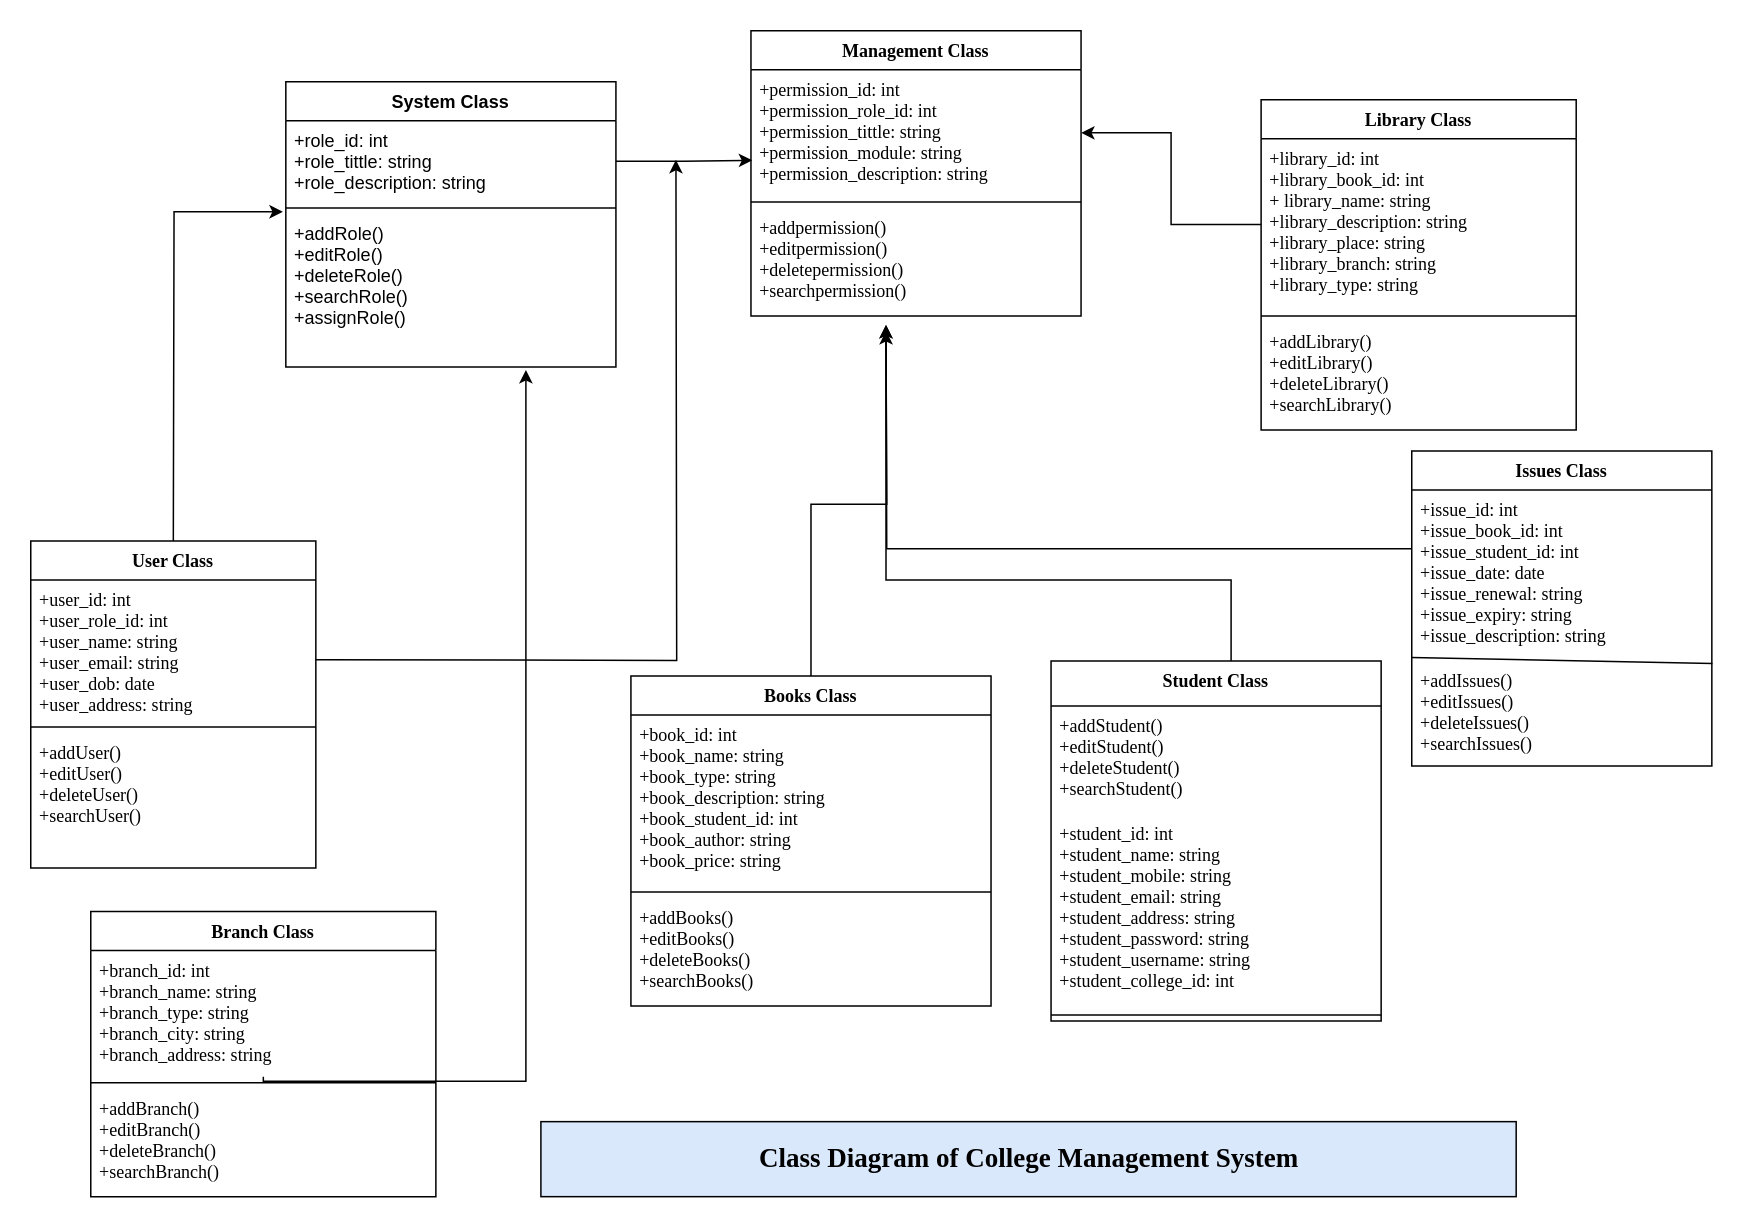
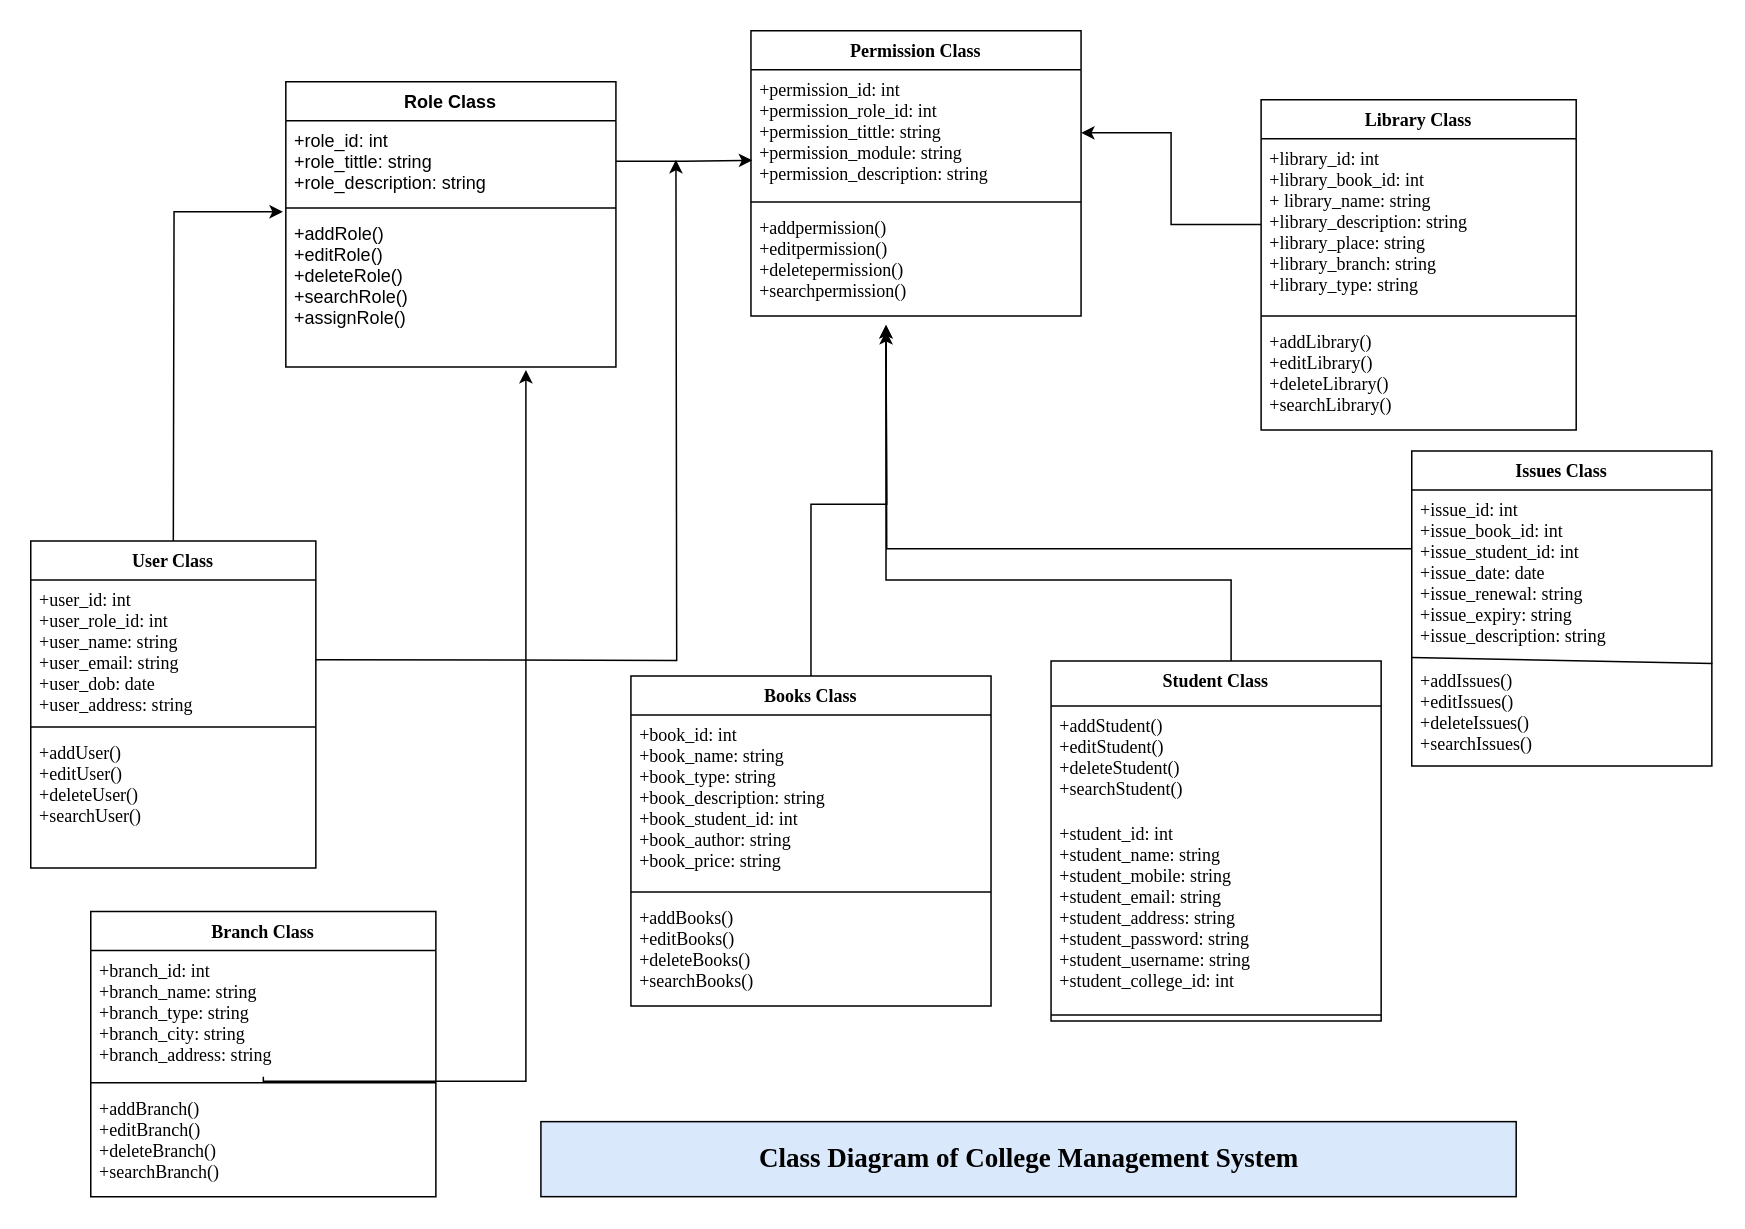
(915, 51) -> (915, 51)
(450, 102) -> (450, 102)
